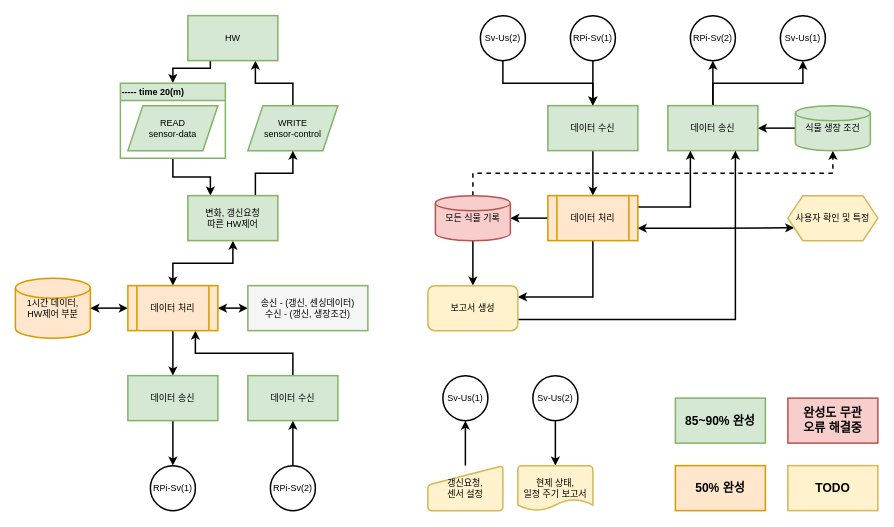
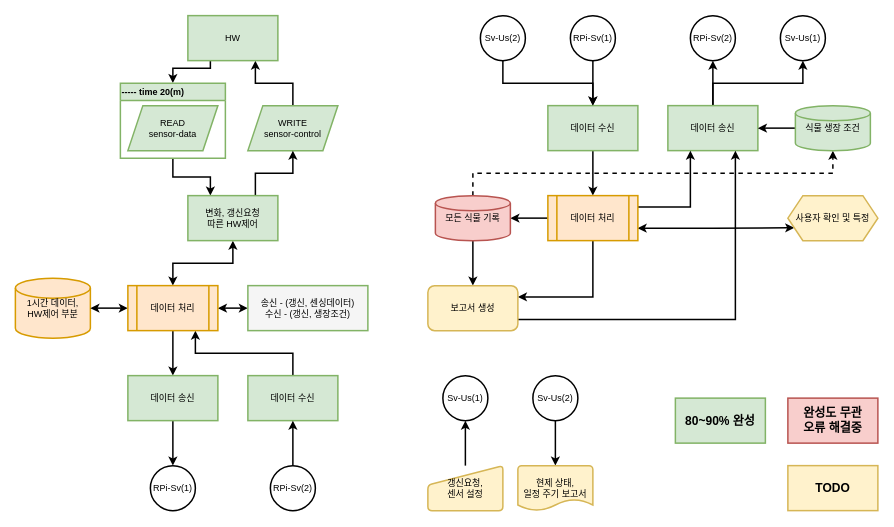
(720, 420) -> (720, 420)
(720, 488) -> none
